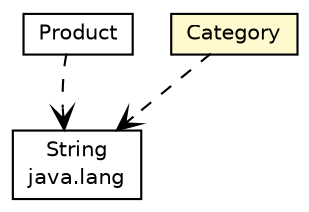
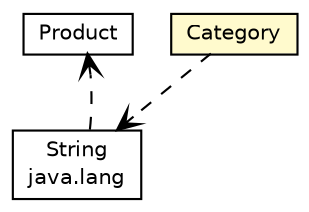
(63, 81) -> (91, 102)
